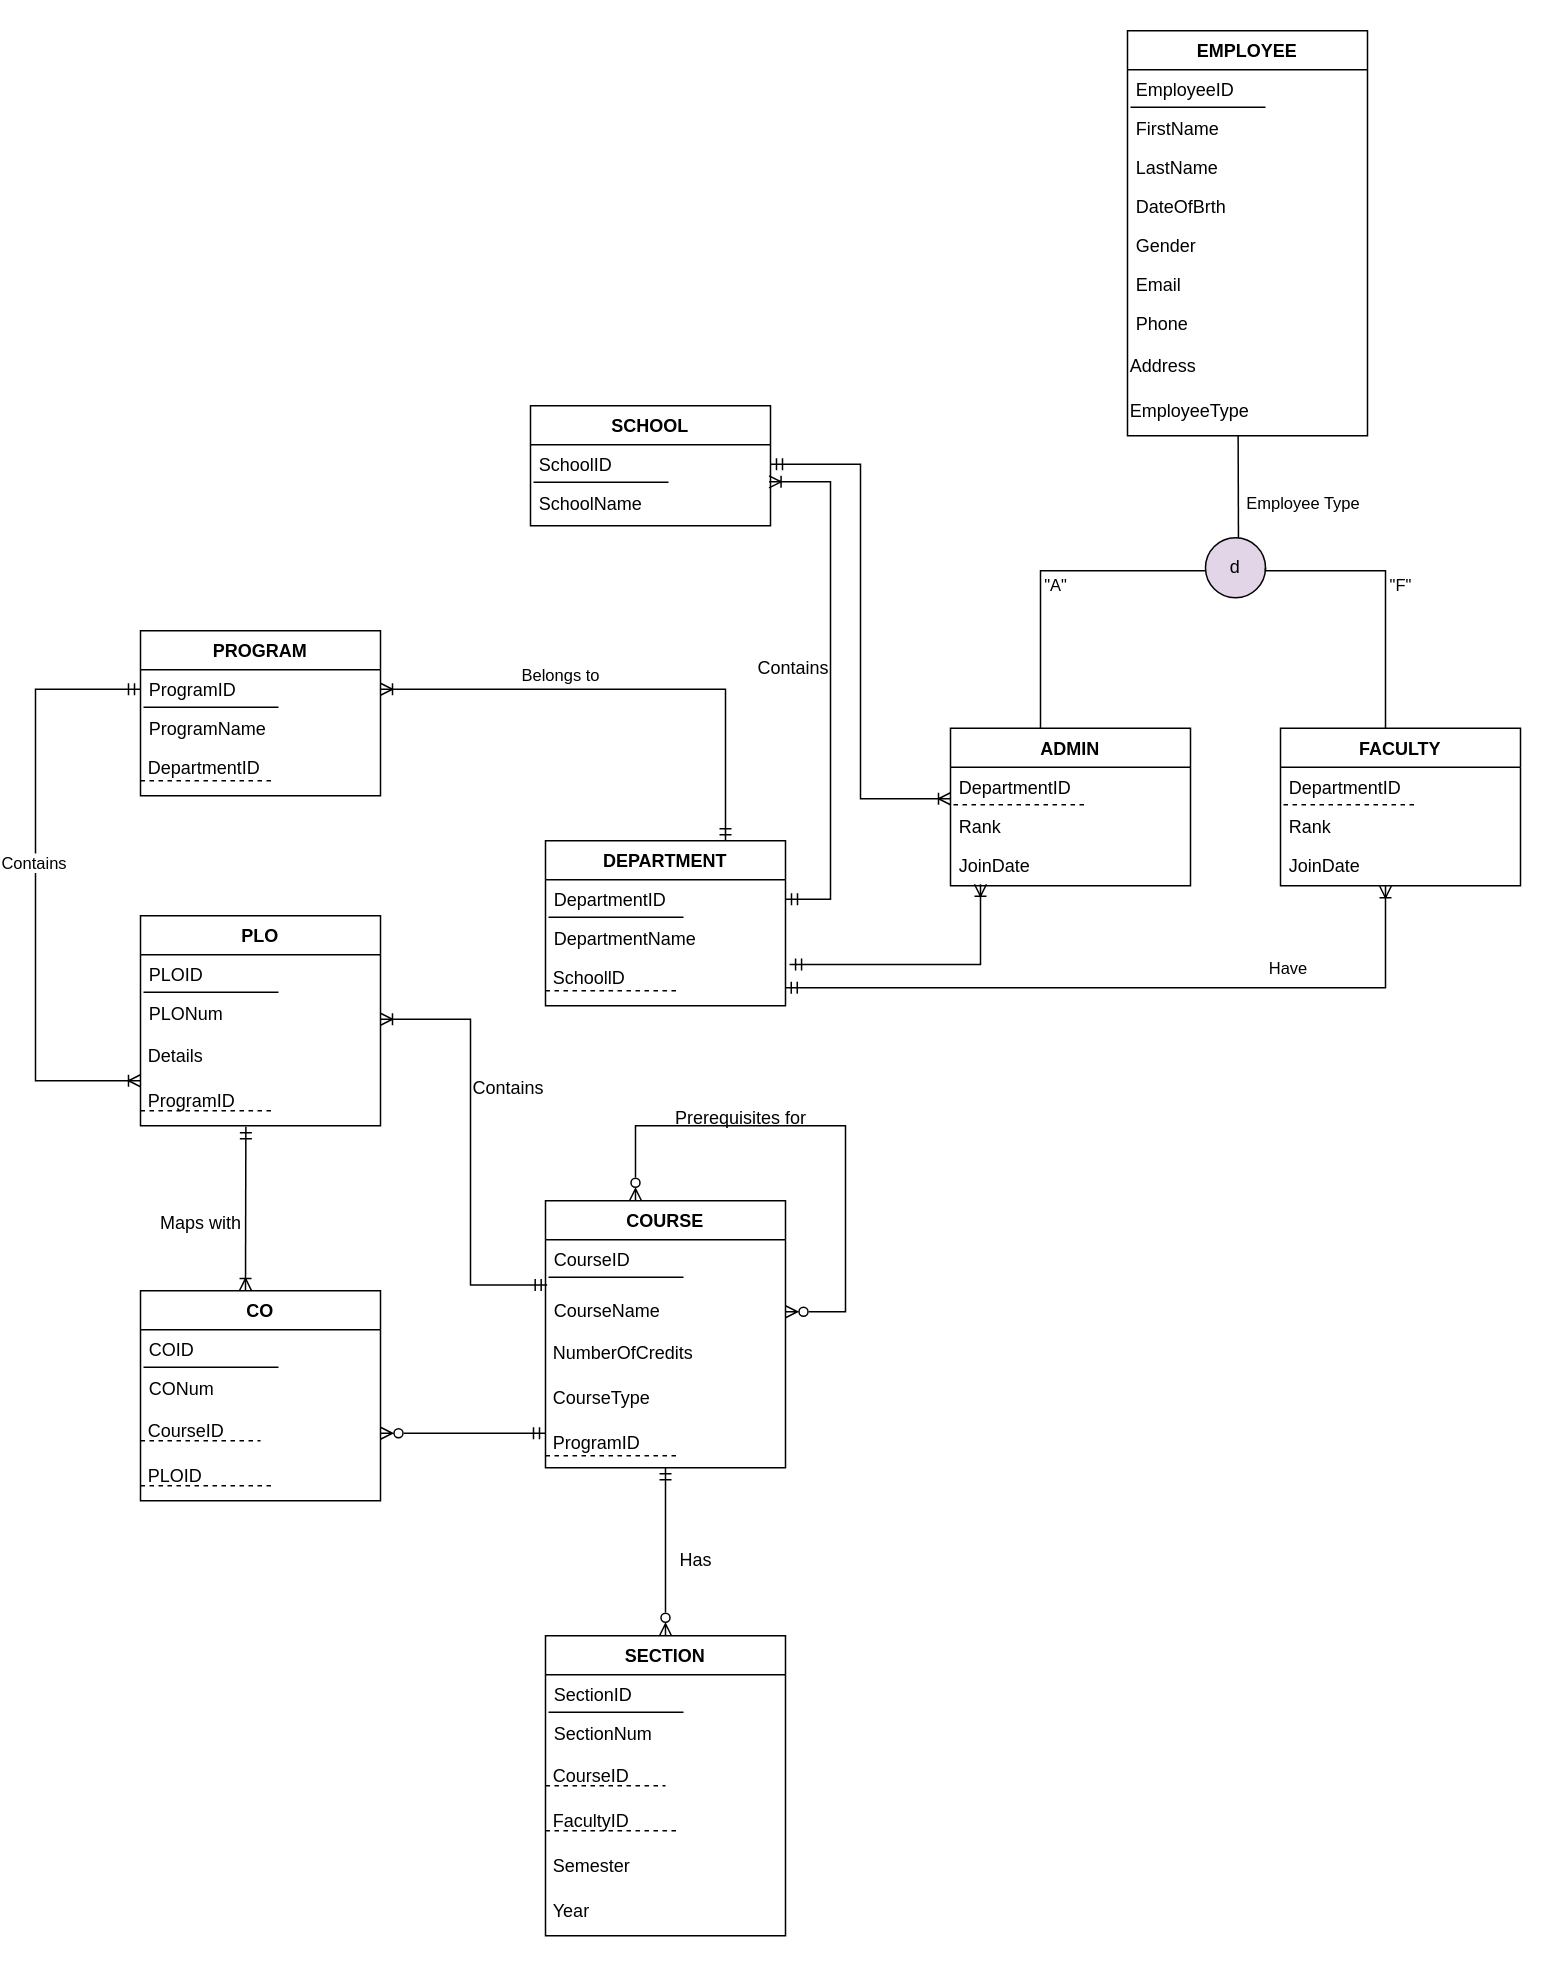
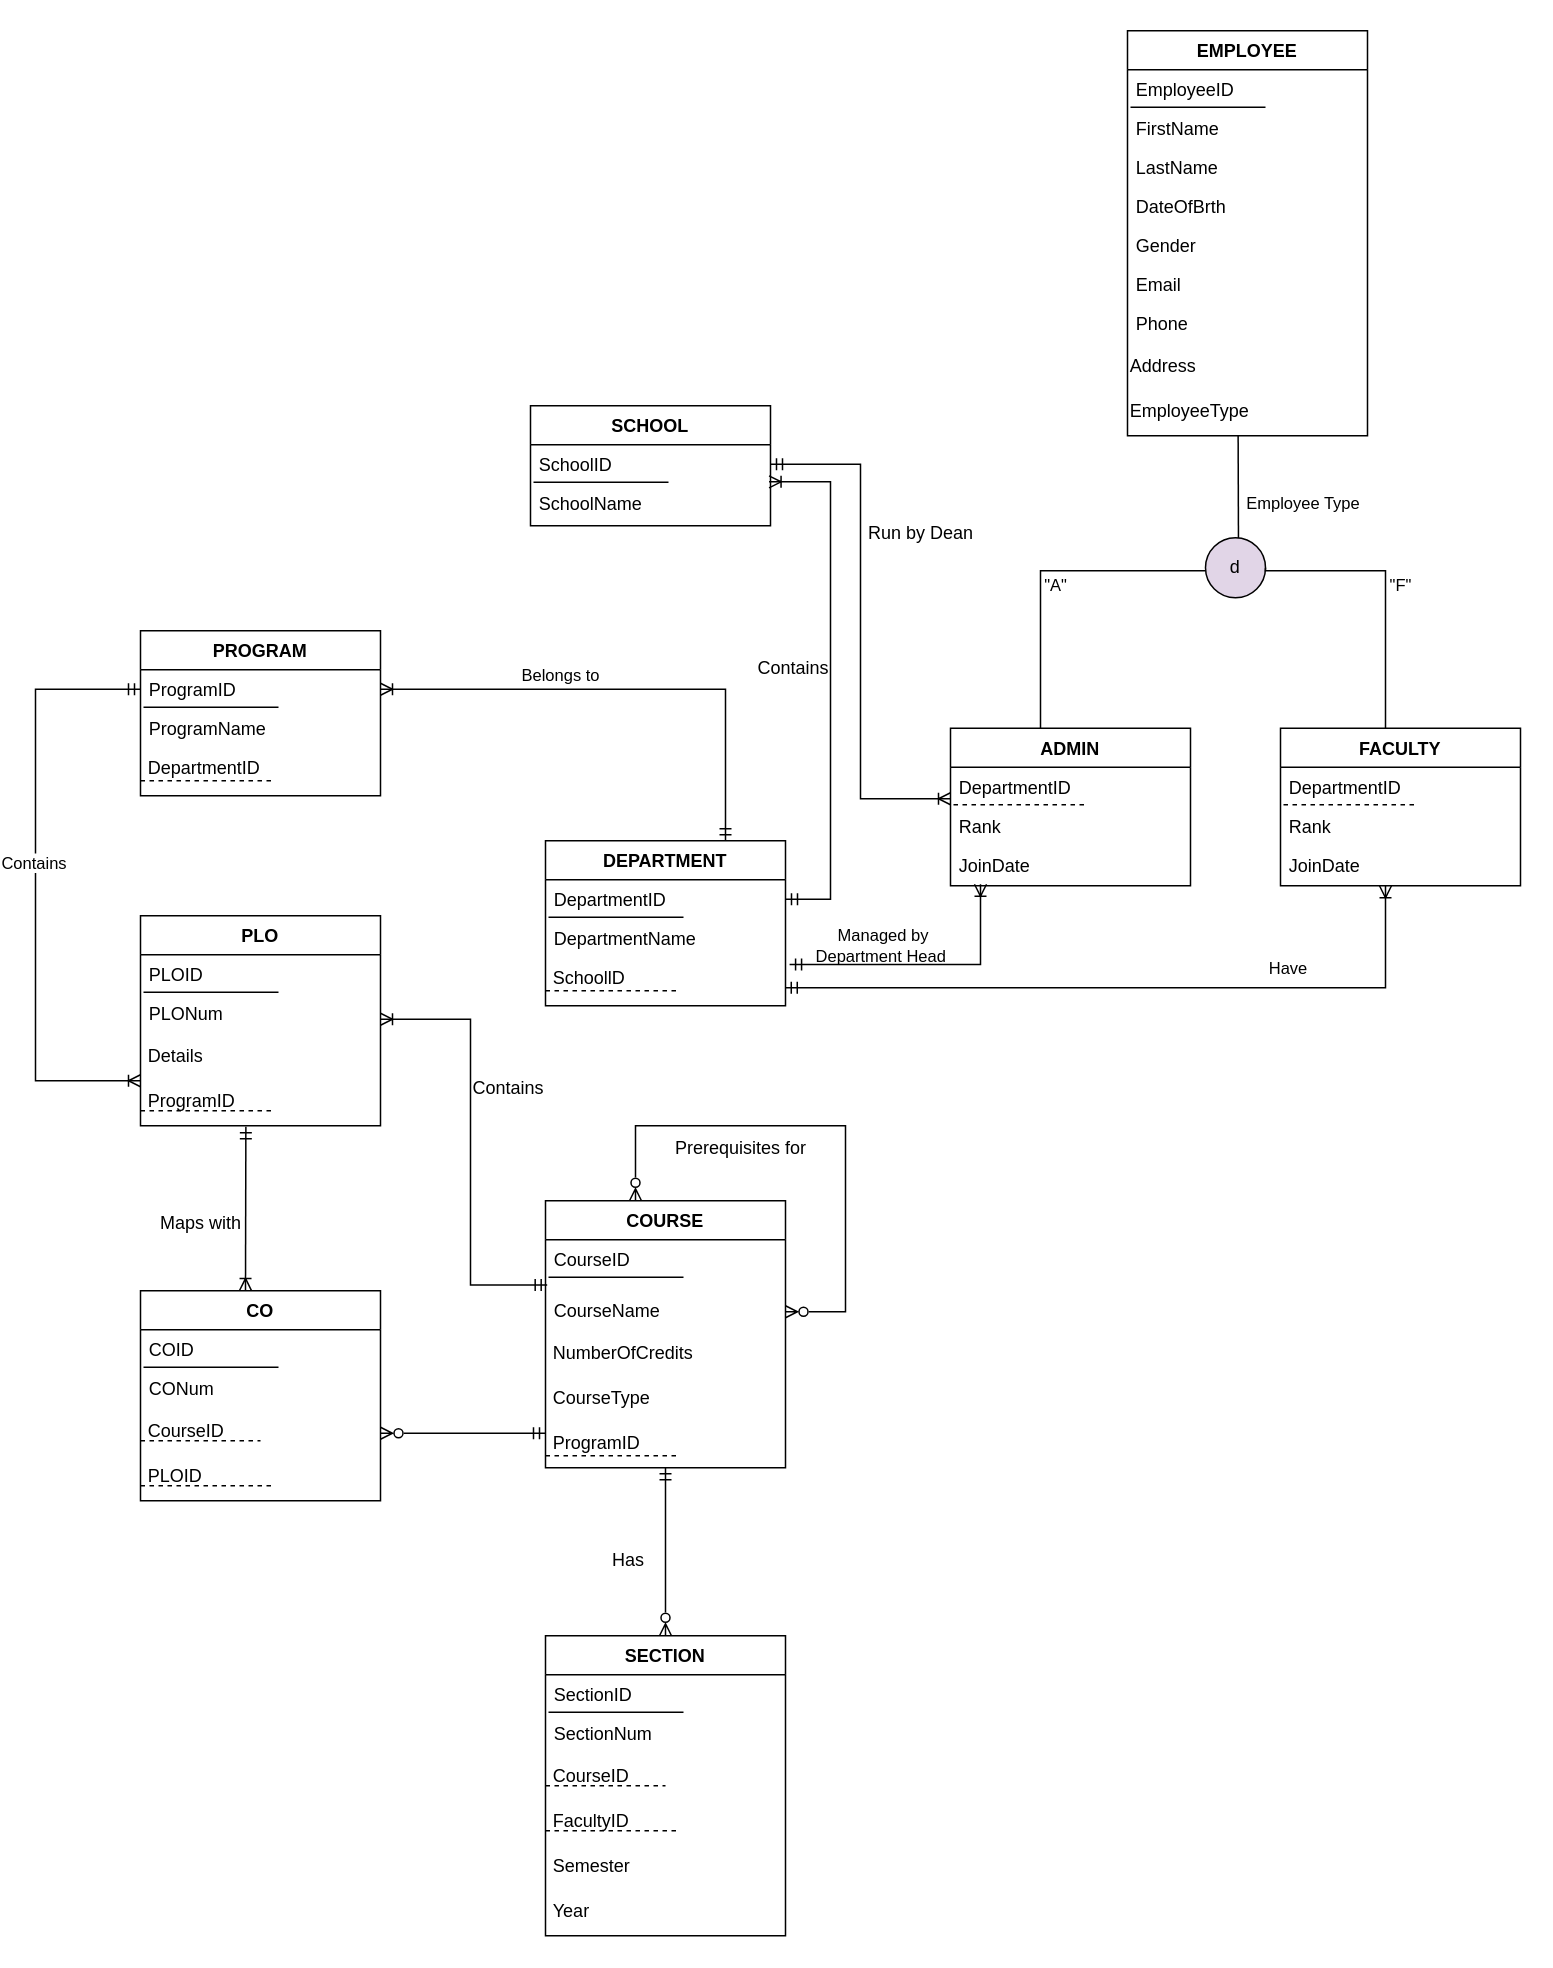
none -> (920, 533)
none -> (883, 946)
(740, 1118) -> (740, 1148)
(695, 1561) -> (628, 1561)
